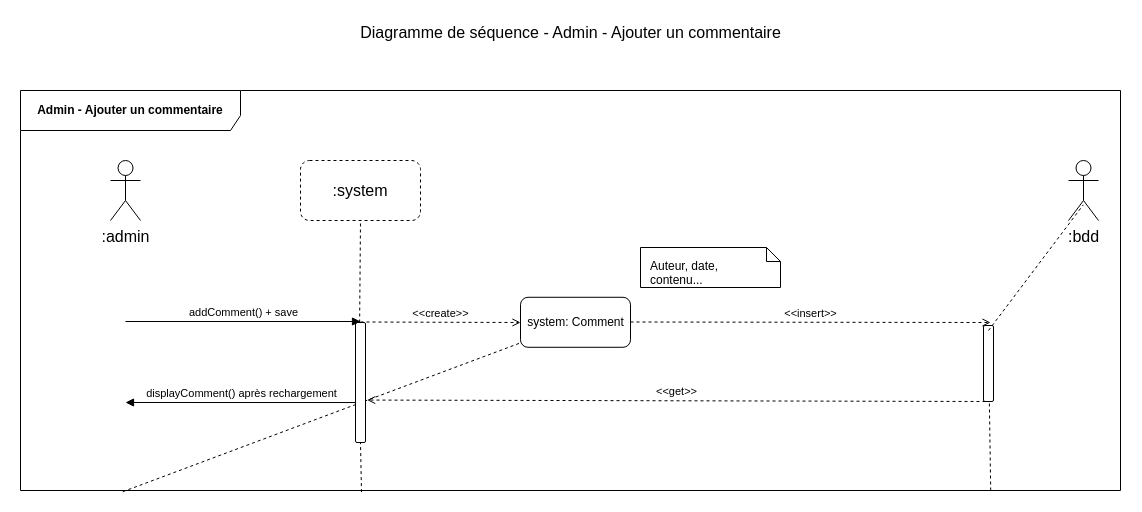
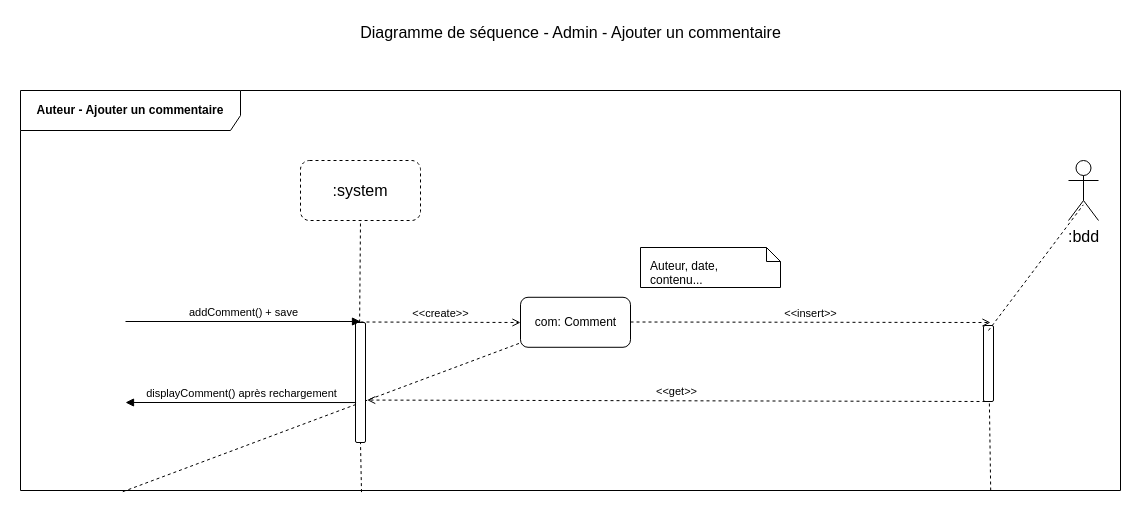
(131, 111) -> (131, 111)
(126, 191) -> none
(576, 323) -> (576, 323)
